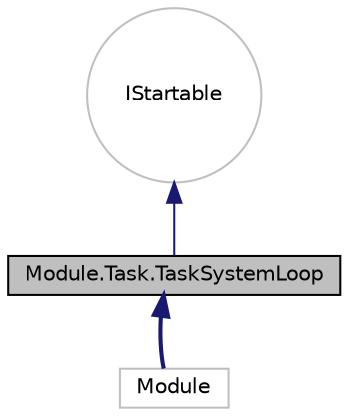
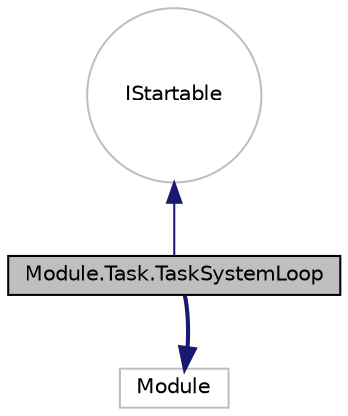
(161, 342) -> (188, 322)
